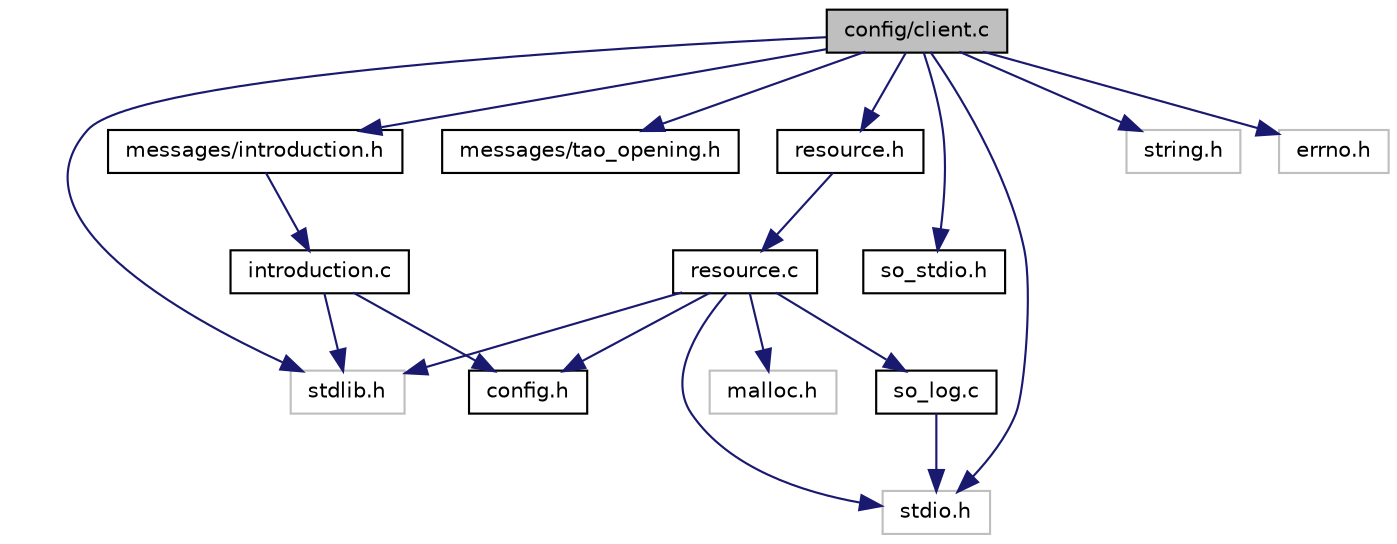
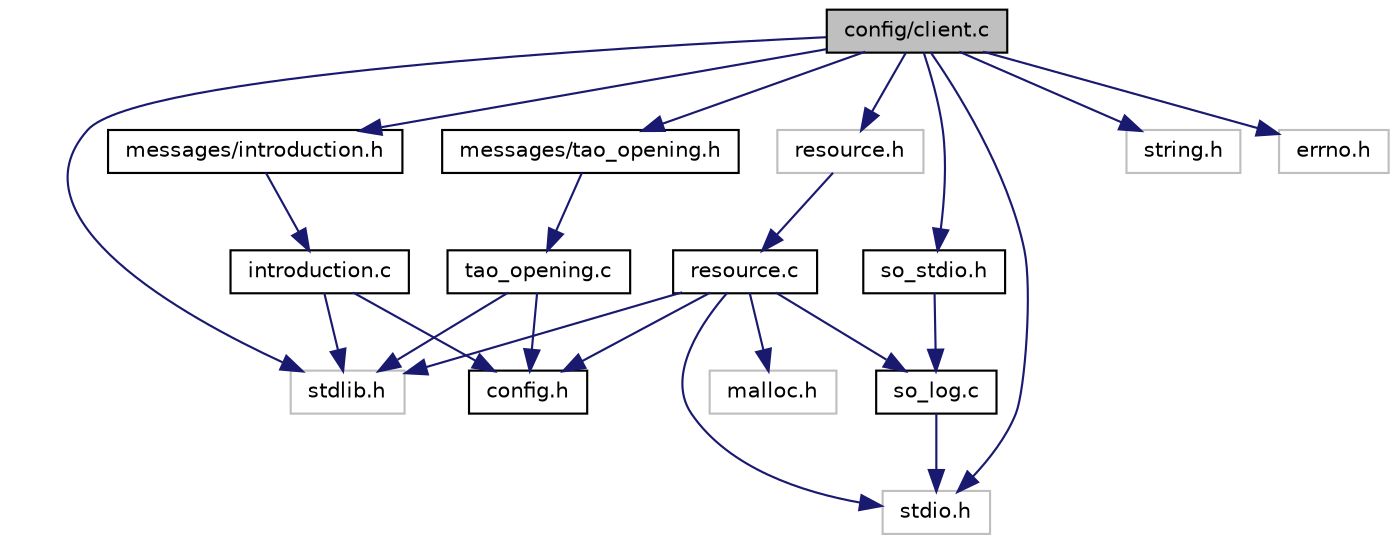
(850, 151) -> (850, 151)
none -> (539, 272)
none -> (935, 321)
